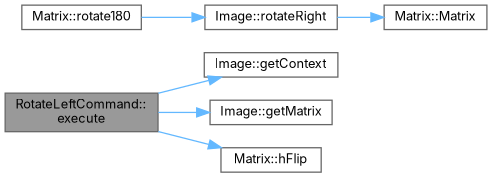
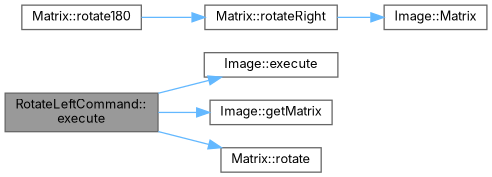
(271, 17) -> (271, 17)
(436, 17) -> (436, 17)
(271, 65) -> (271, 65)
(271, 160) -> (271, 160)
